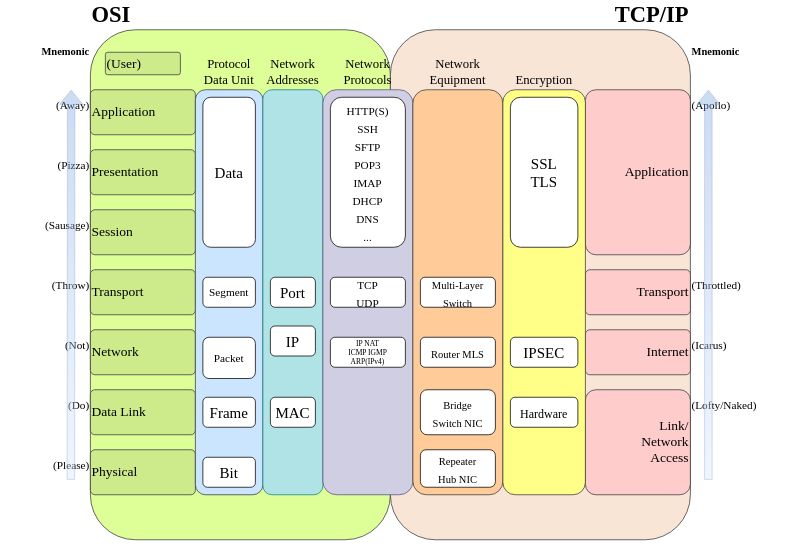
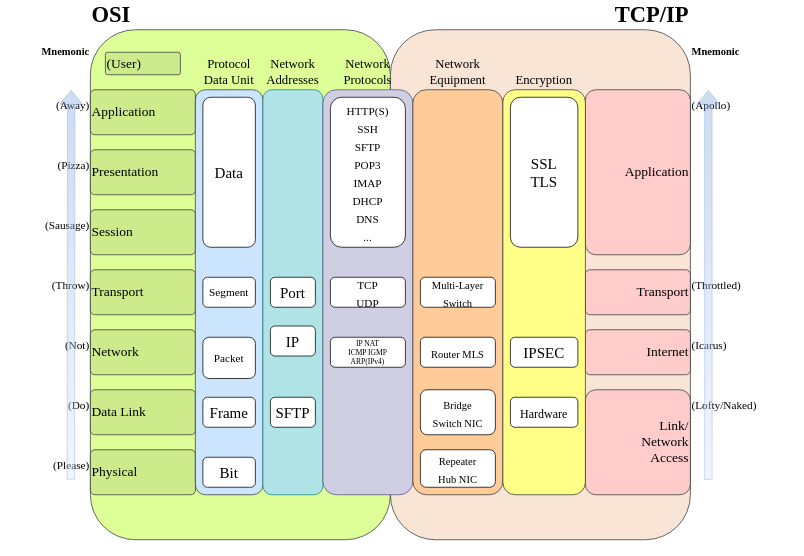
(293, 412) -> (293, 412)
